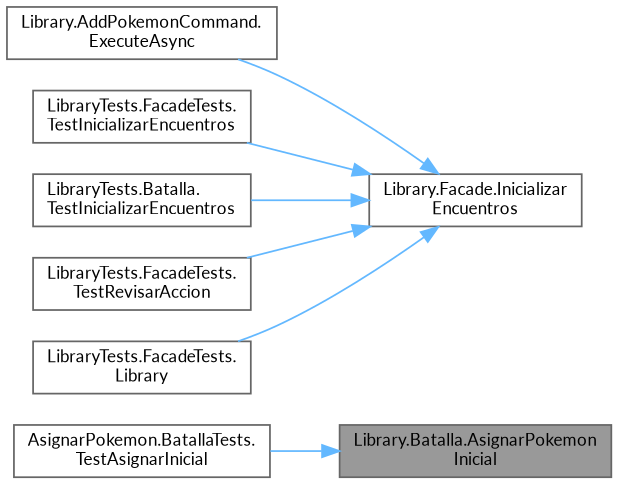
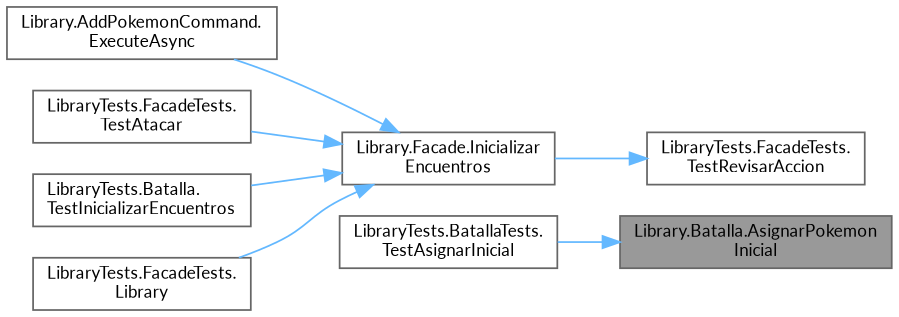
(142, 117) -> (142, 117)
(300, 244) -> (592, 158)
(142, 451) -> (448, 242)
